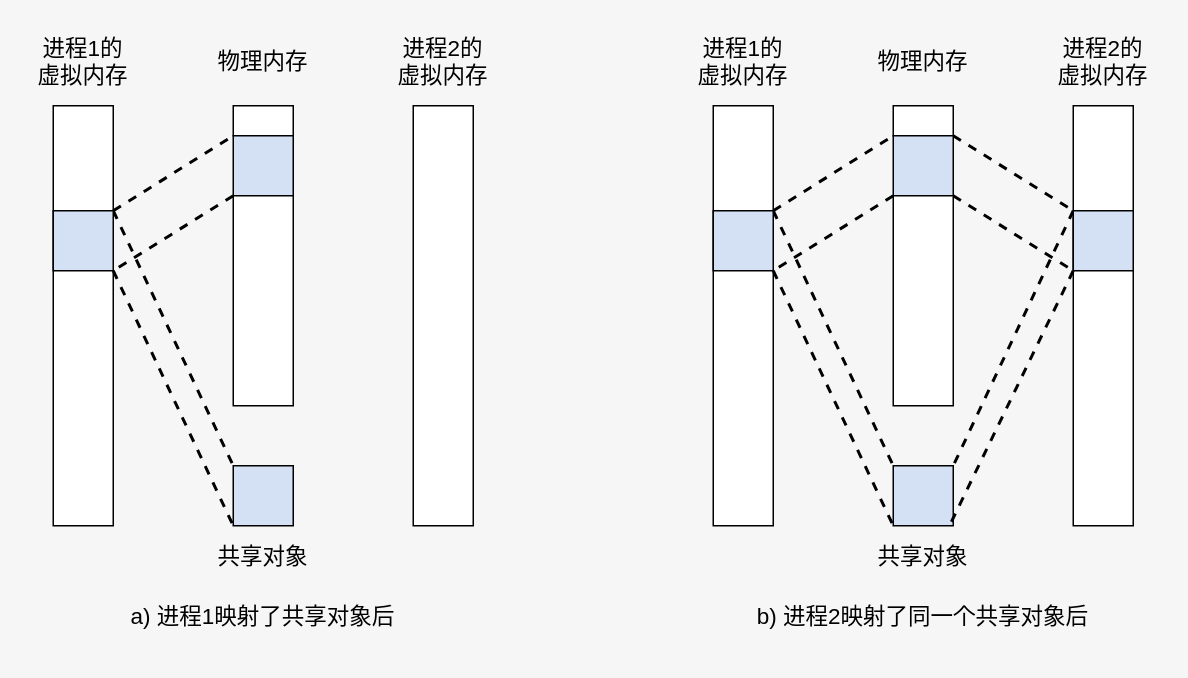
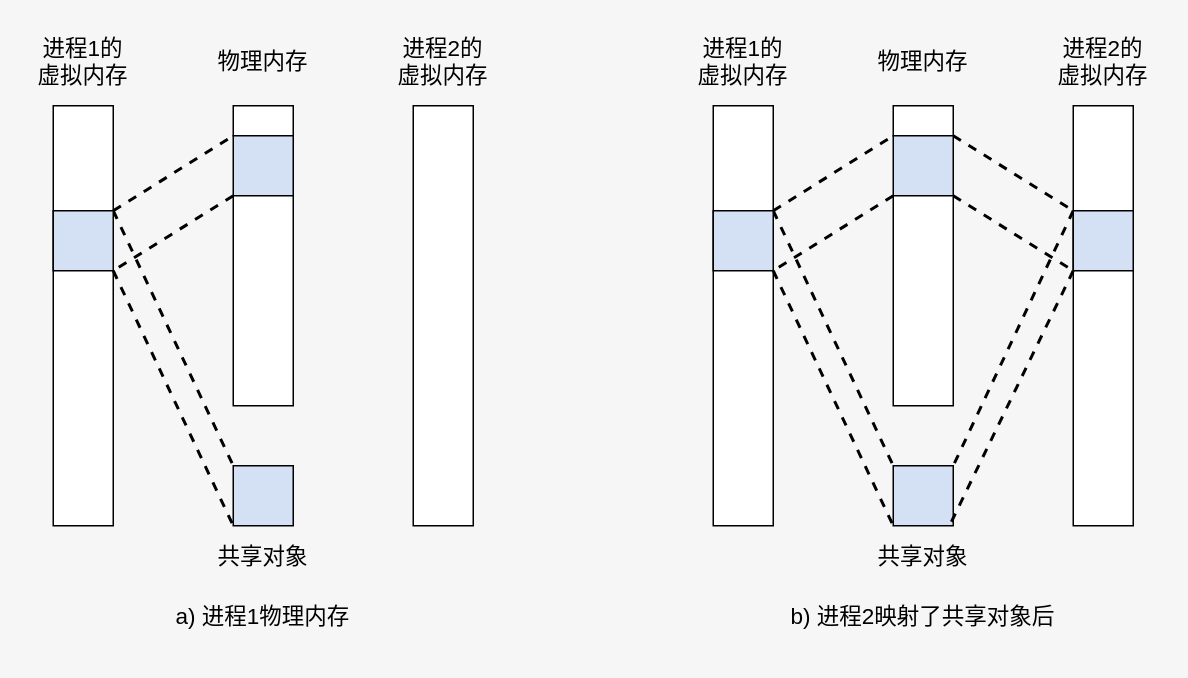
(263, 616) -> (263, 616)
(923, 616) -> (923, 616)
